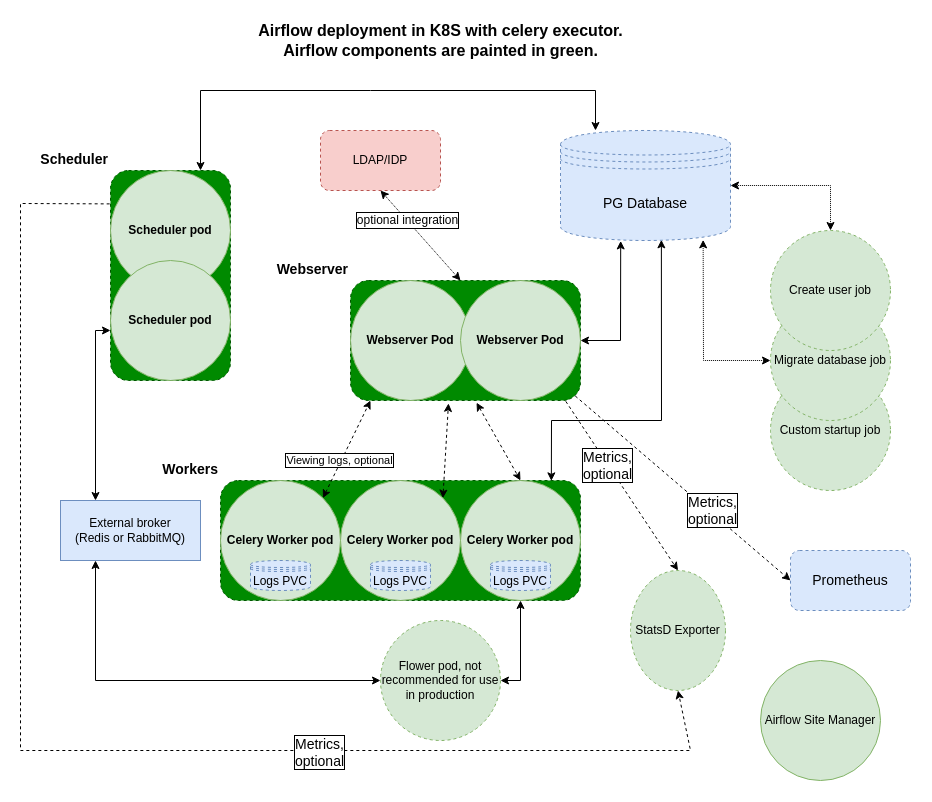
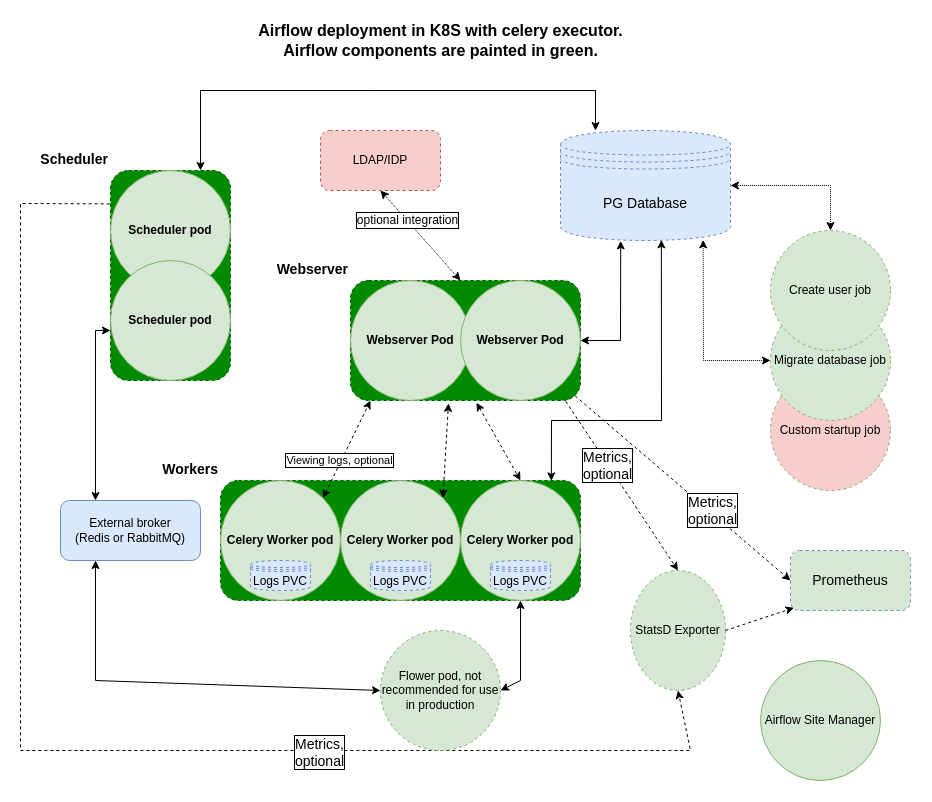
(831, 431) -> (831, 431)
(131, 531) -> (131, 531)
(851, 581) -> (851, 581)
none -> (756, 620)
(441, 681) -> (441, 691)
